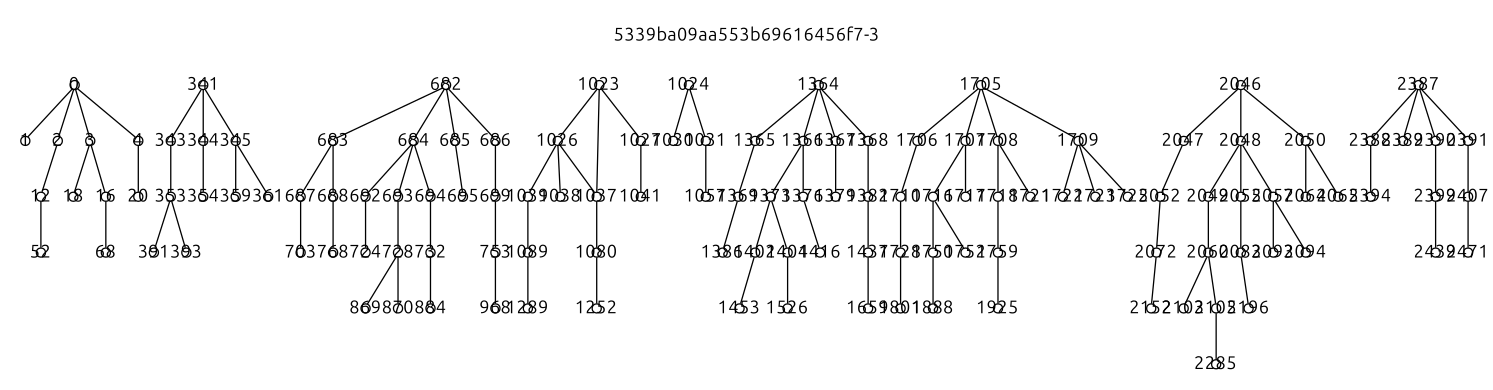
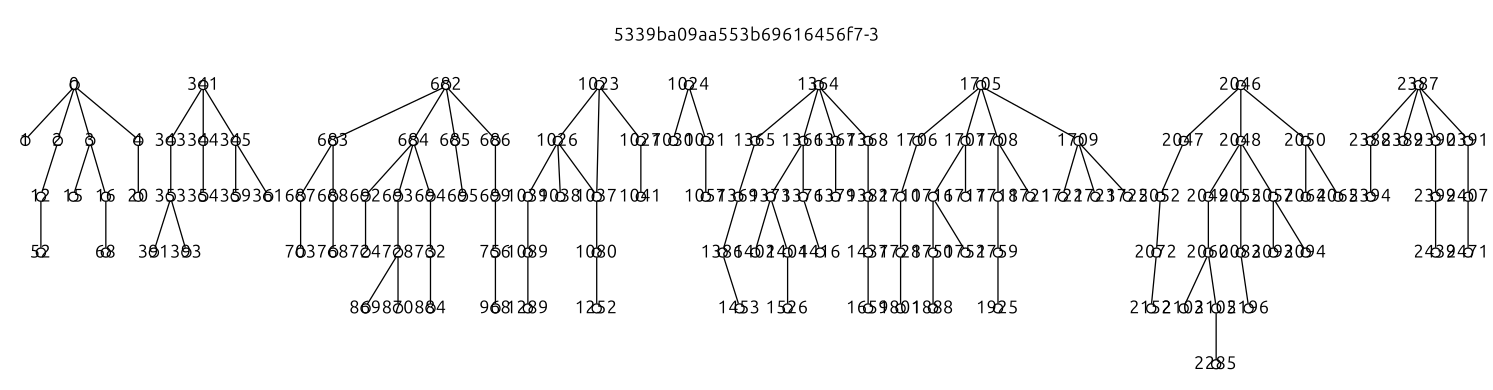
(73, 197) -> (73, 197)
(495, 253) -> (495, 253)
(747, 280) -> (731, 280)
